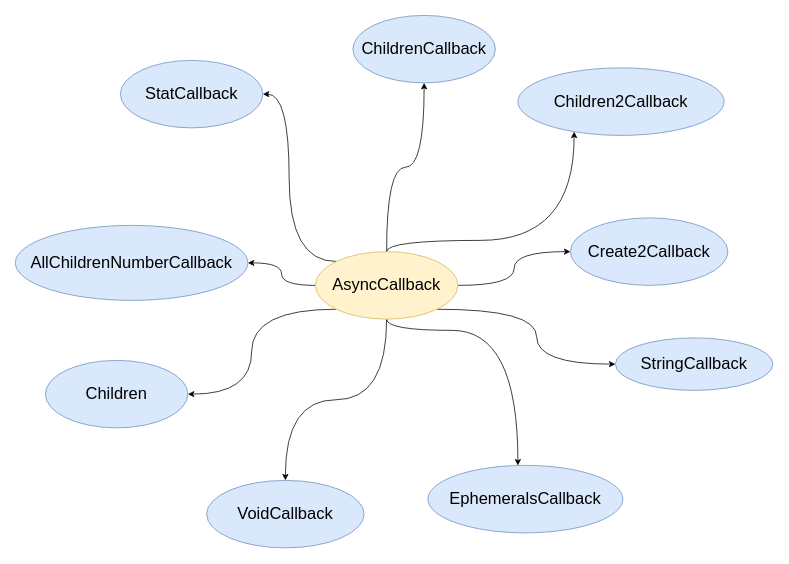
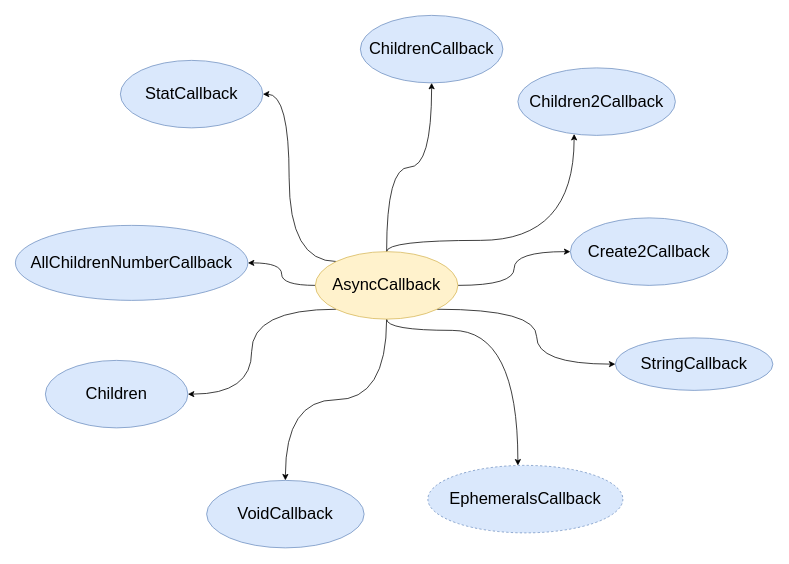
(424, 49) -> (432, 49)
(621, 102) -> (597, 102)
(525, 499) -> (525, 499)
